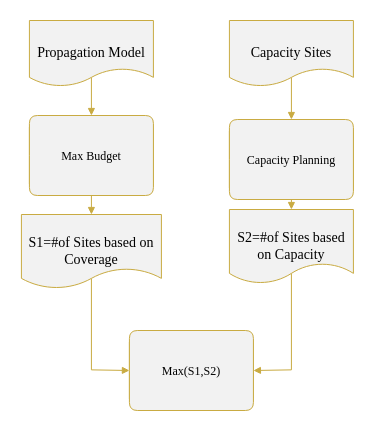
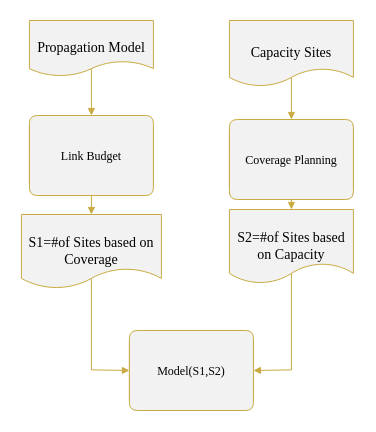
(91, 53) -> (91, 48)
(92, 157) -> (92, 157)
(292, 161) -> (292, 161)
(192, 372) -> (192, 372)
